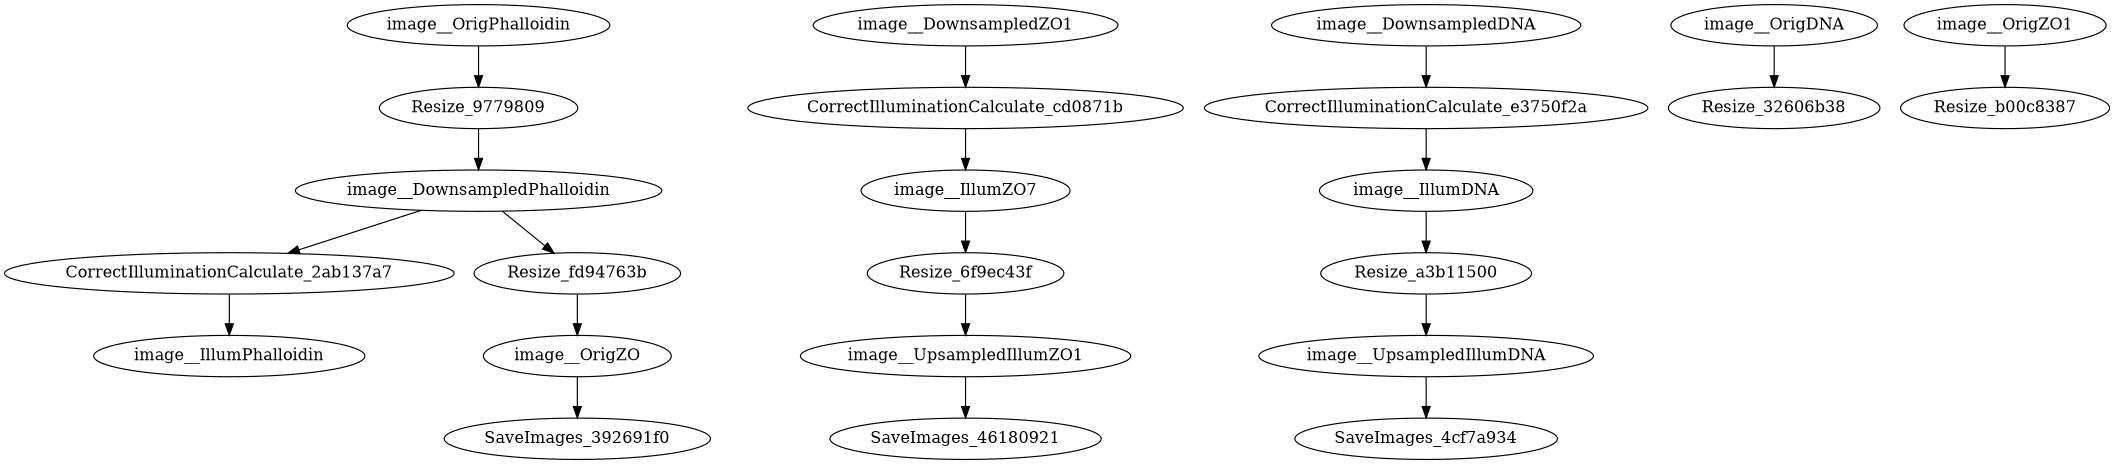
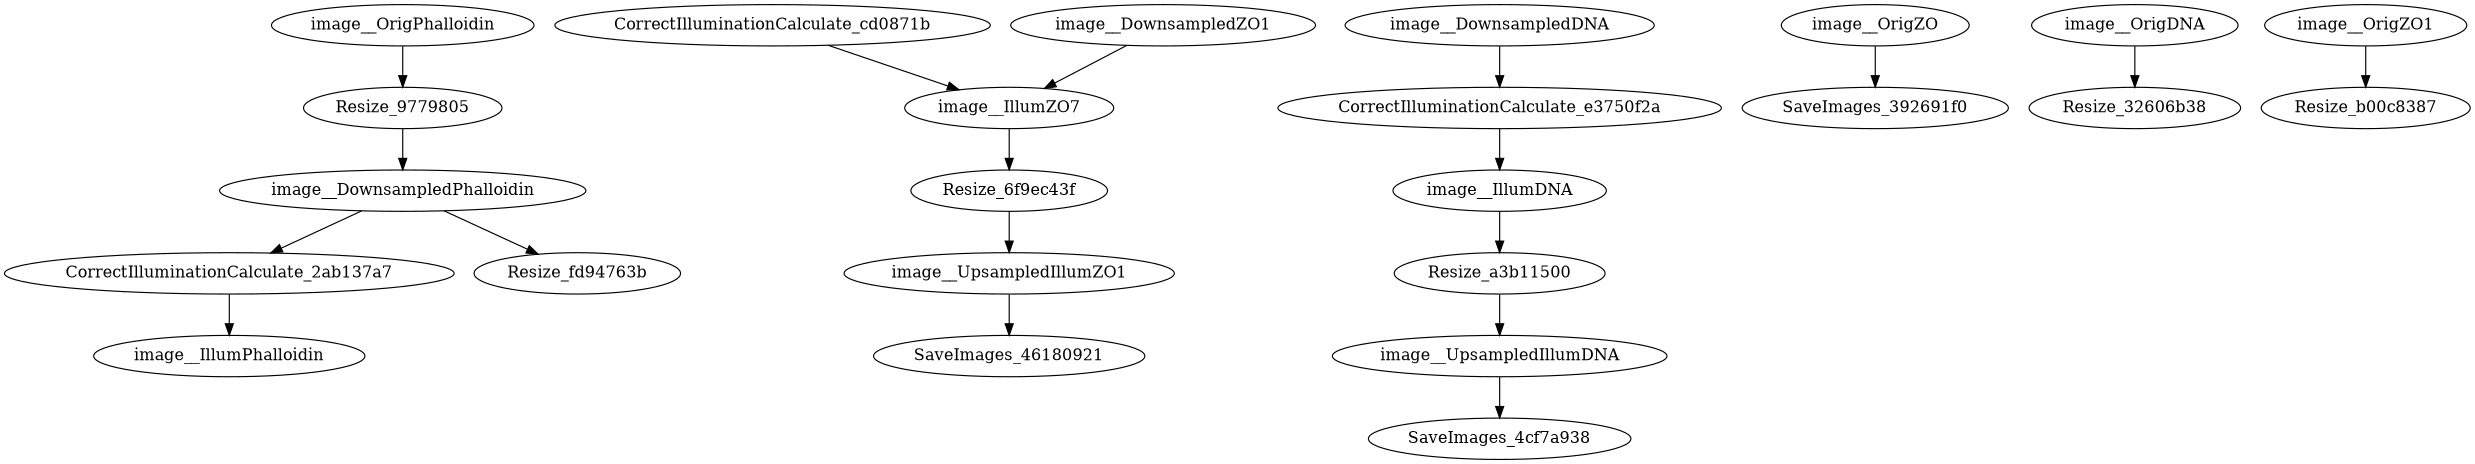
(966, 61) -> (1091, 64)
(479, 108) -> (403, 108)
(577, 309) -> none
(1426, 439) -> (1500, 439)
